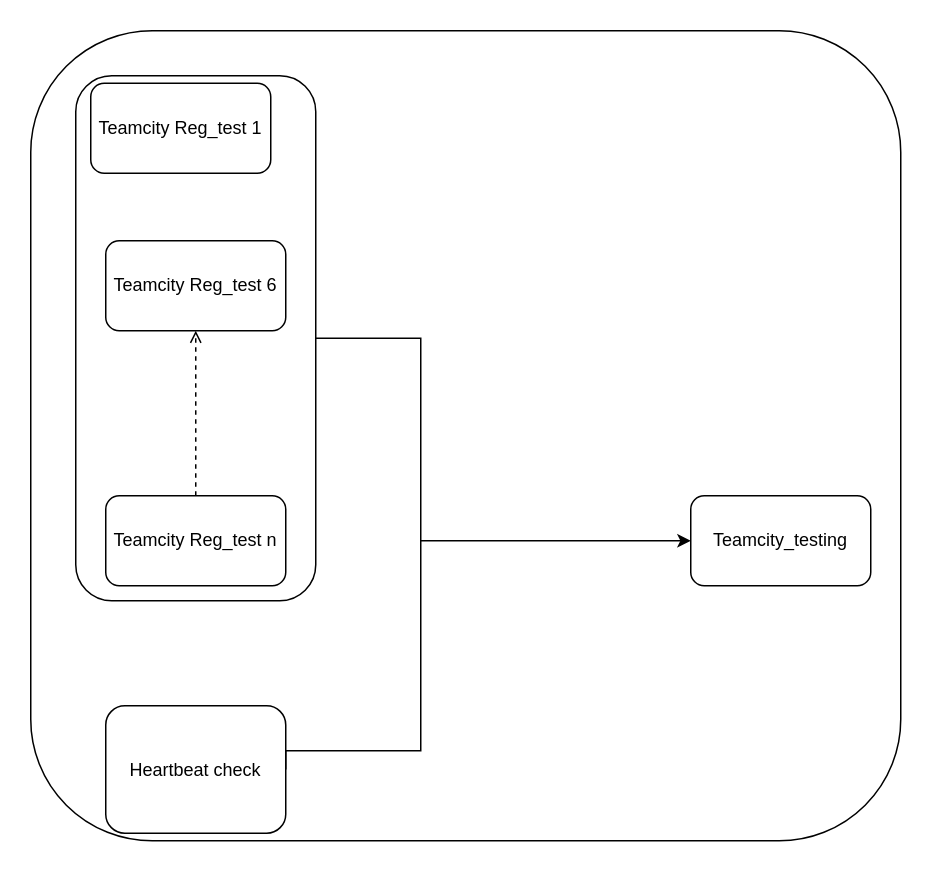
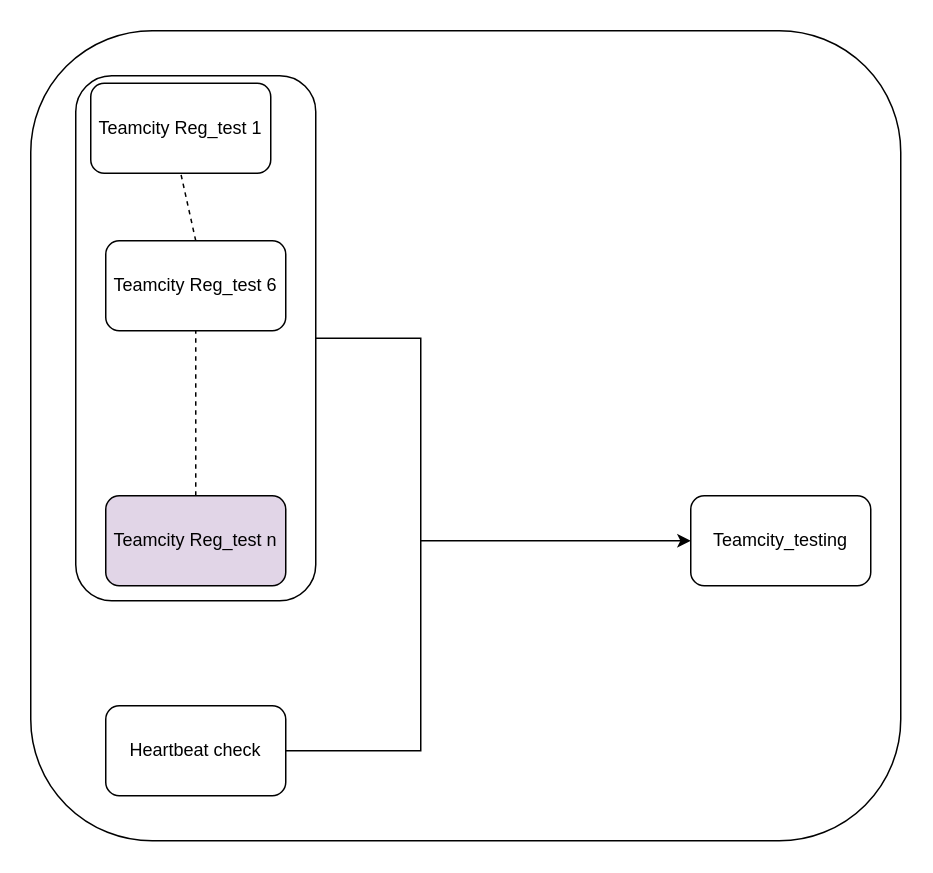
none -> (188, 207)
(196, 338) -> (196, 336)
(196, 541) -> (196, 541)
(196, 770) -> (196, 751)
